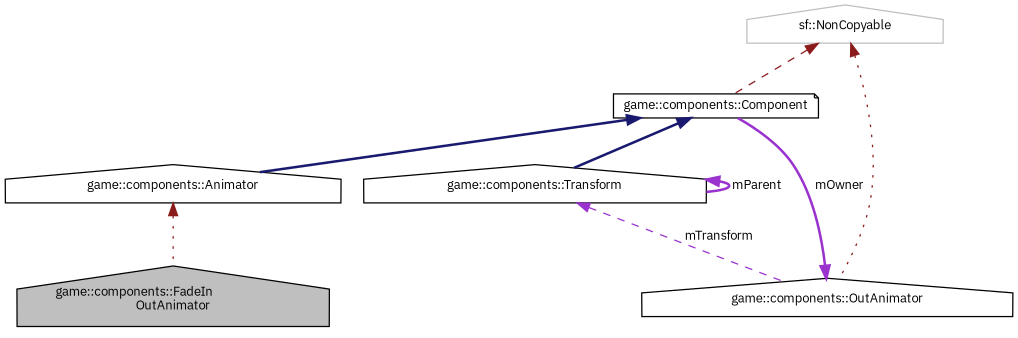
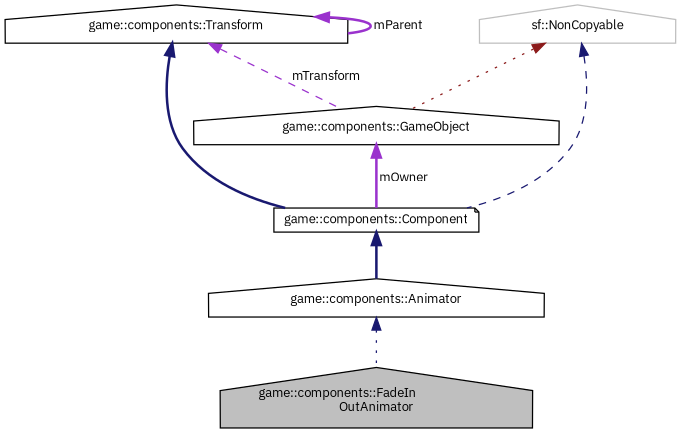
(771, 72) -> (562, 158)
(626, 145) -> (191, 158)
(173, 241) -> (376, 349)
(827, 299) -> (376, 128)
